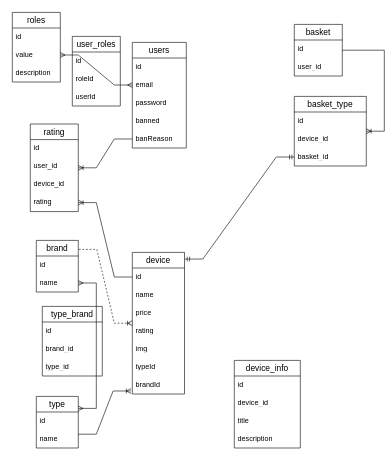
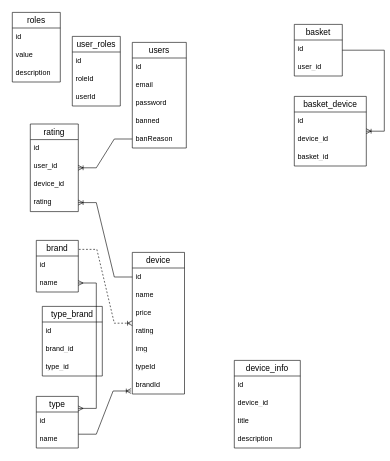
(97, 71) -> none
(330, 105) -> (330, 105)
(239, 208) -> none
